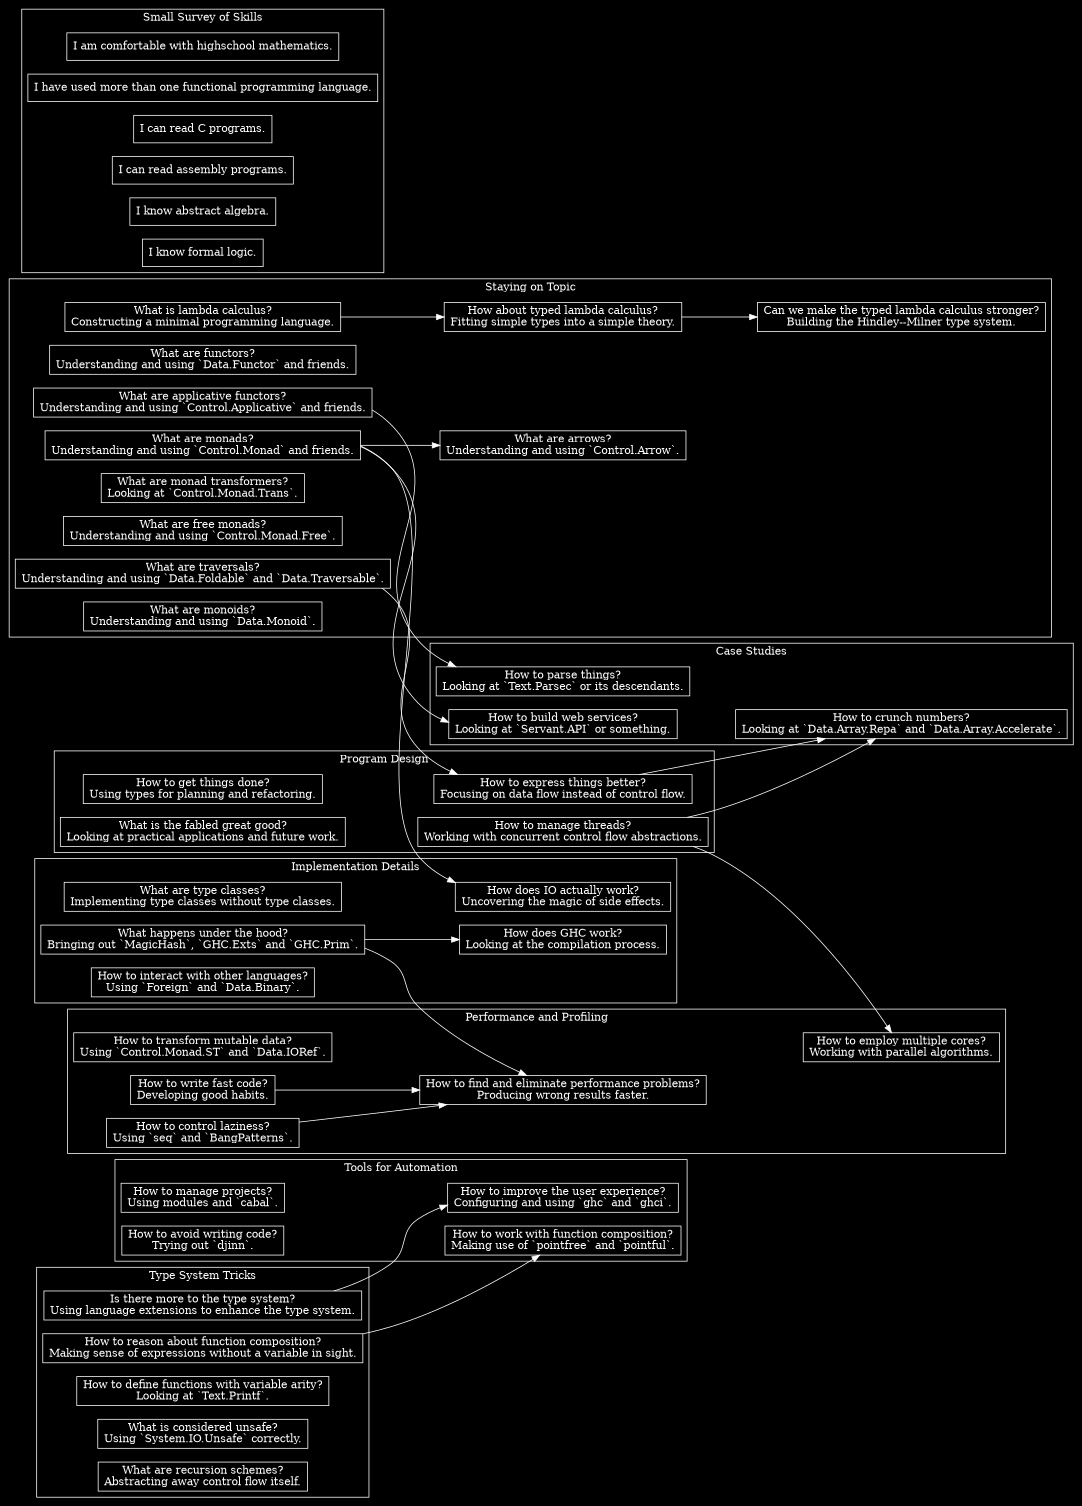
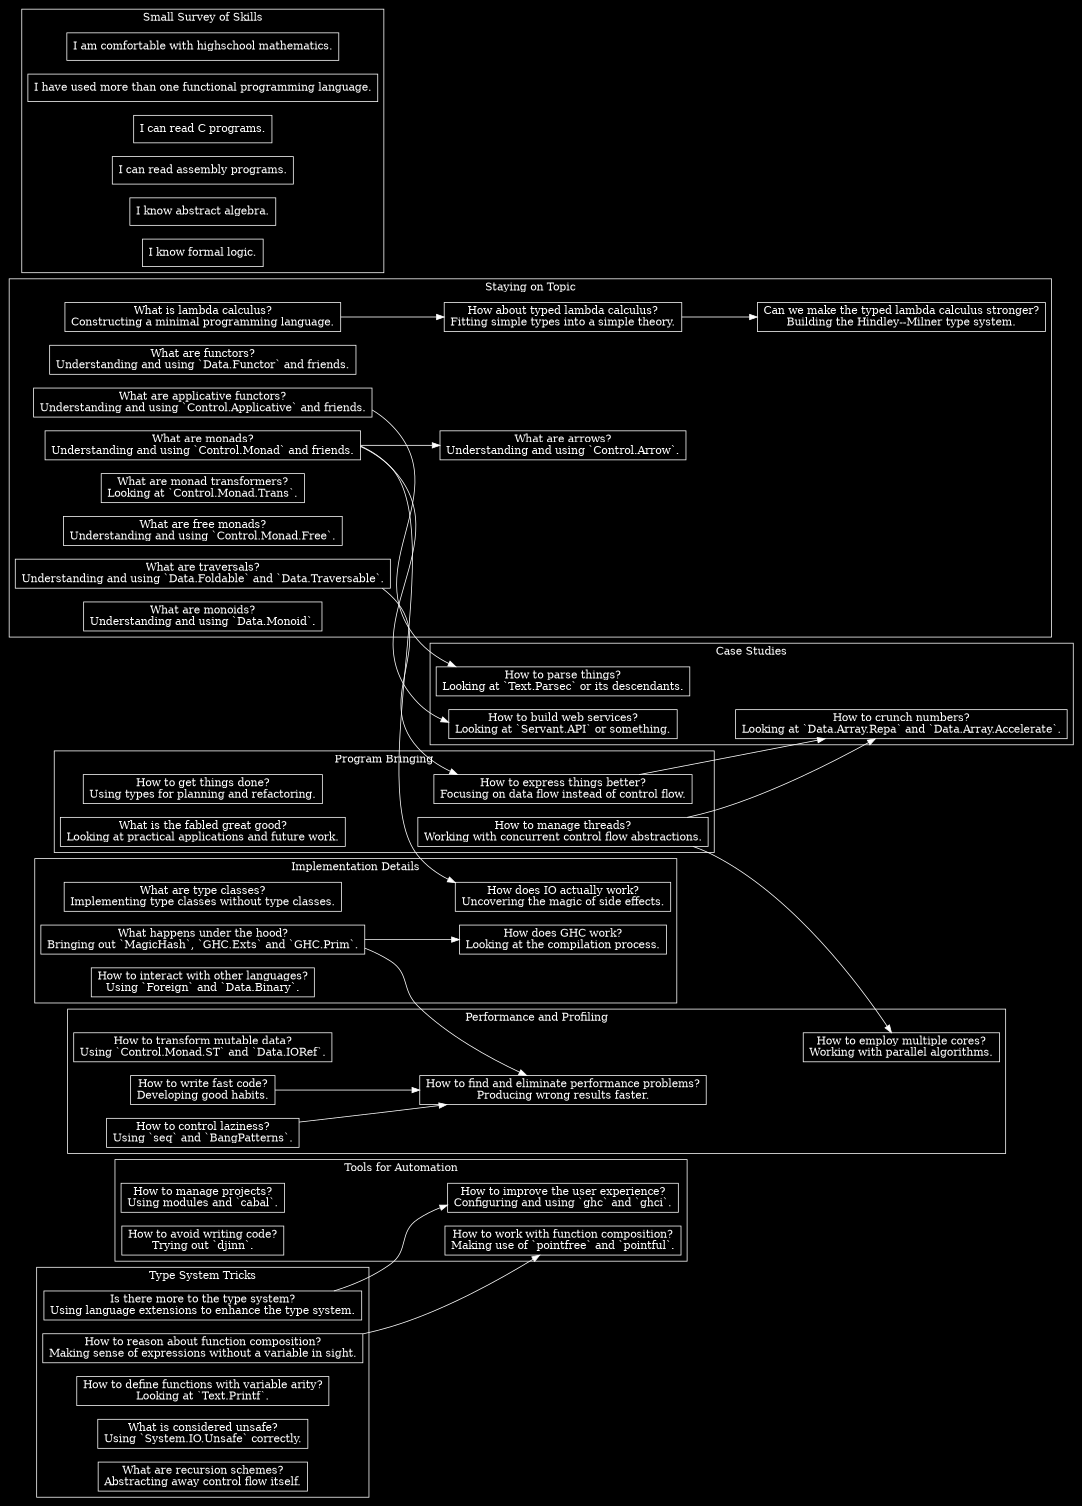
(384, 760) -> (384, 760)
